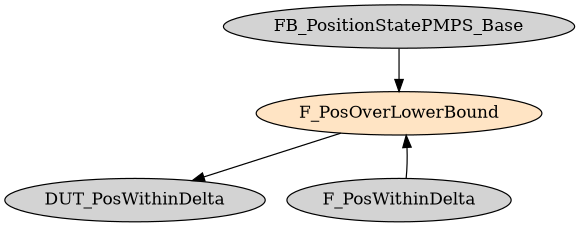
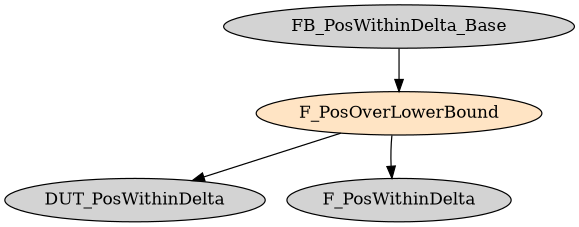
(399, 27) -> (399, 27)
(407, 163) -> (391, 151)
